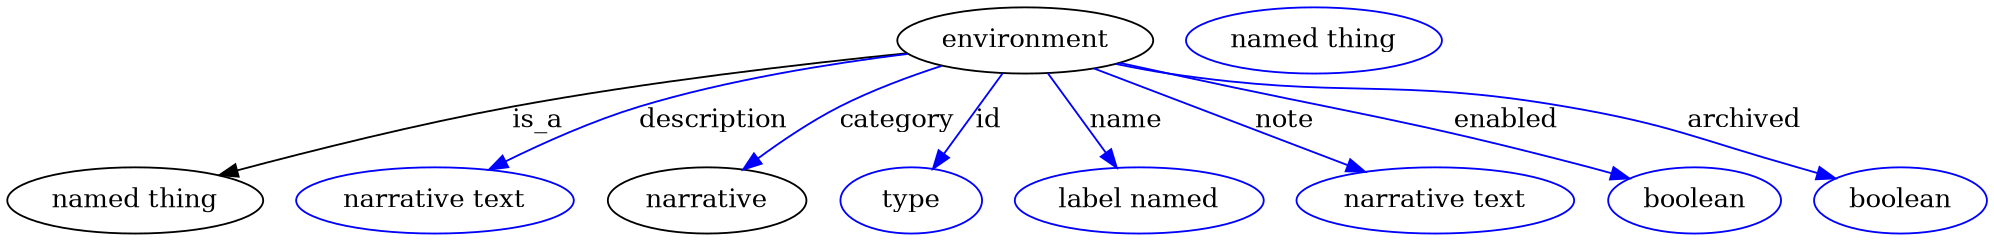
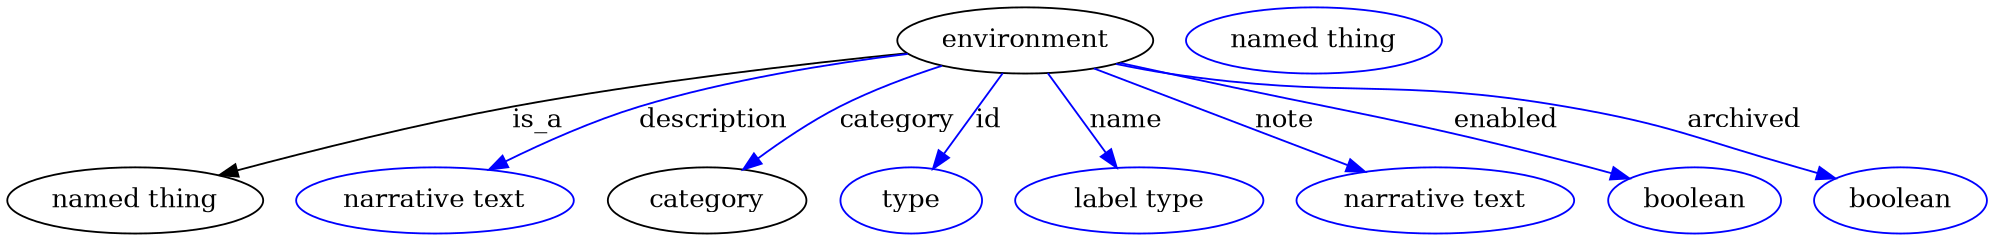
(707, 200) -> (707, 200)
(1139, 200) -> (1139, 200)
